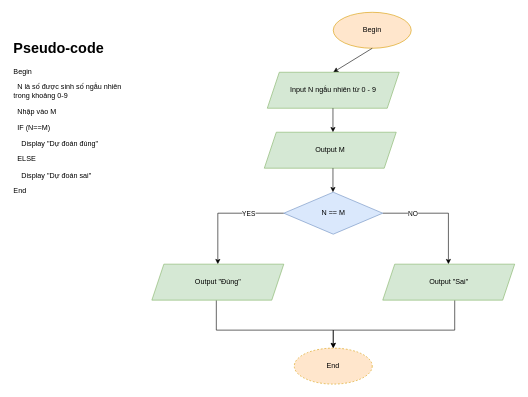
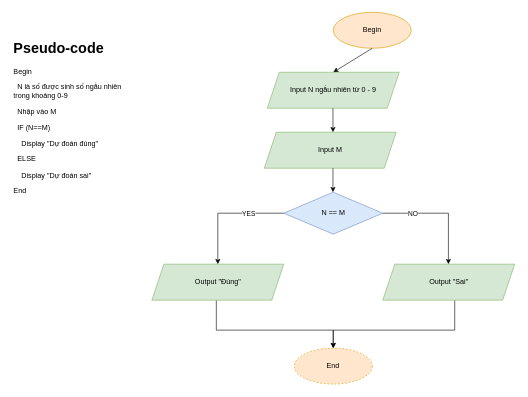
(330, 150) -> (330, 150)
